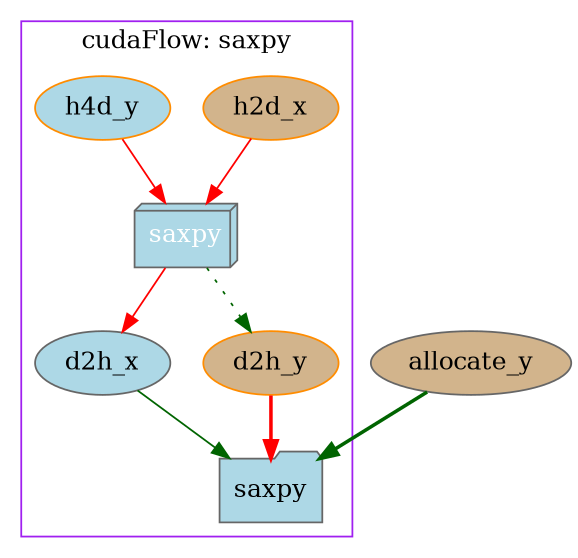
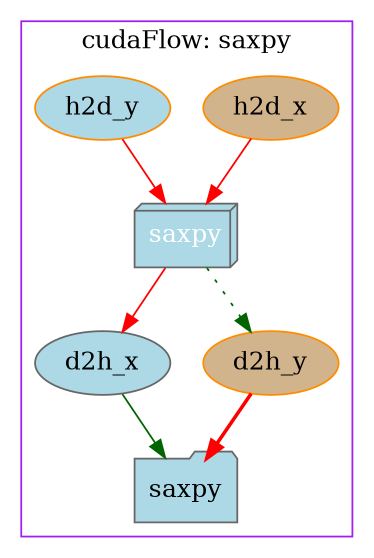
(103, 108) -> (103, 108)
(471, 363) -> none
